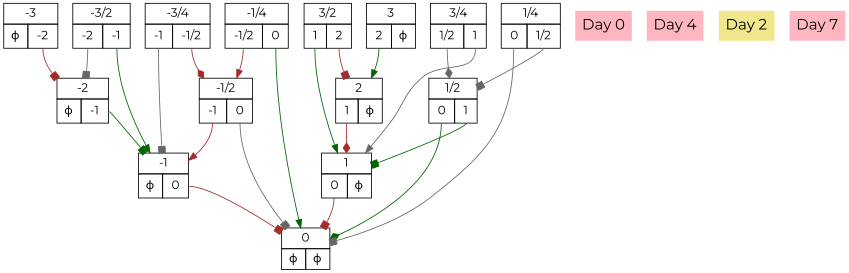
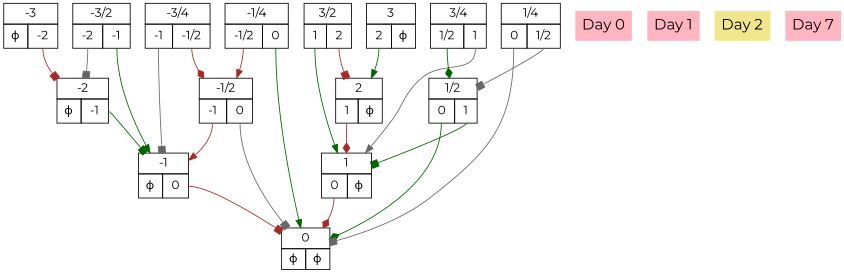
(675, 26) -> (673, 26)
(447, 58) -> (447, 58)
(332, 210) -> (332, 209)
